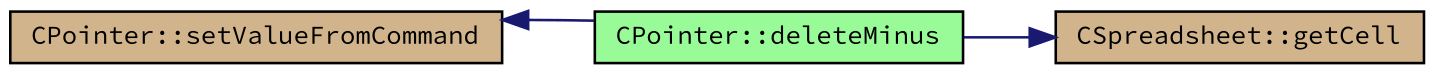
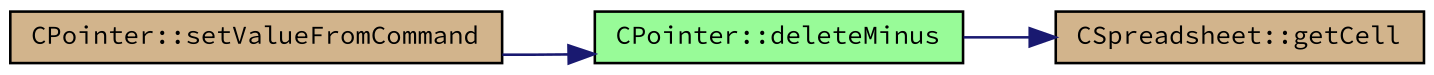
(561, 20) -> (535, 55)
